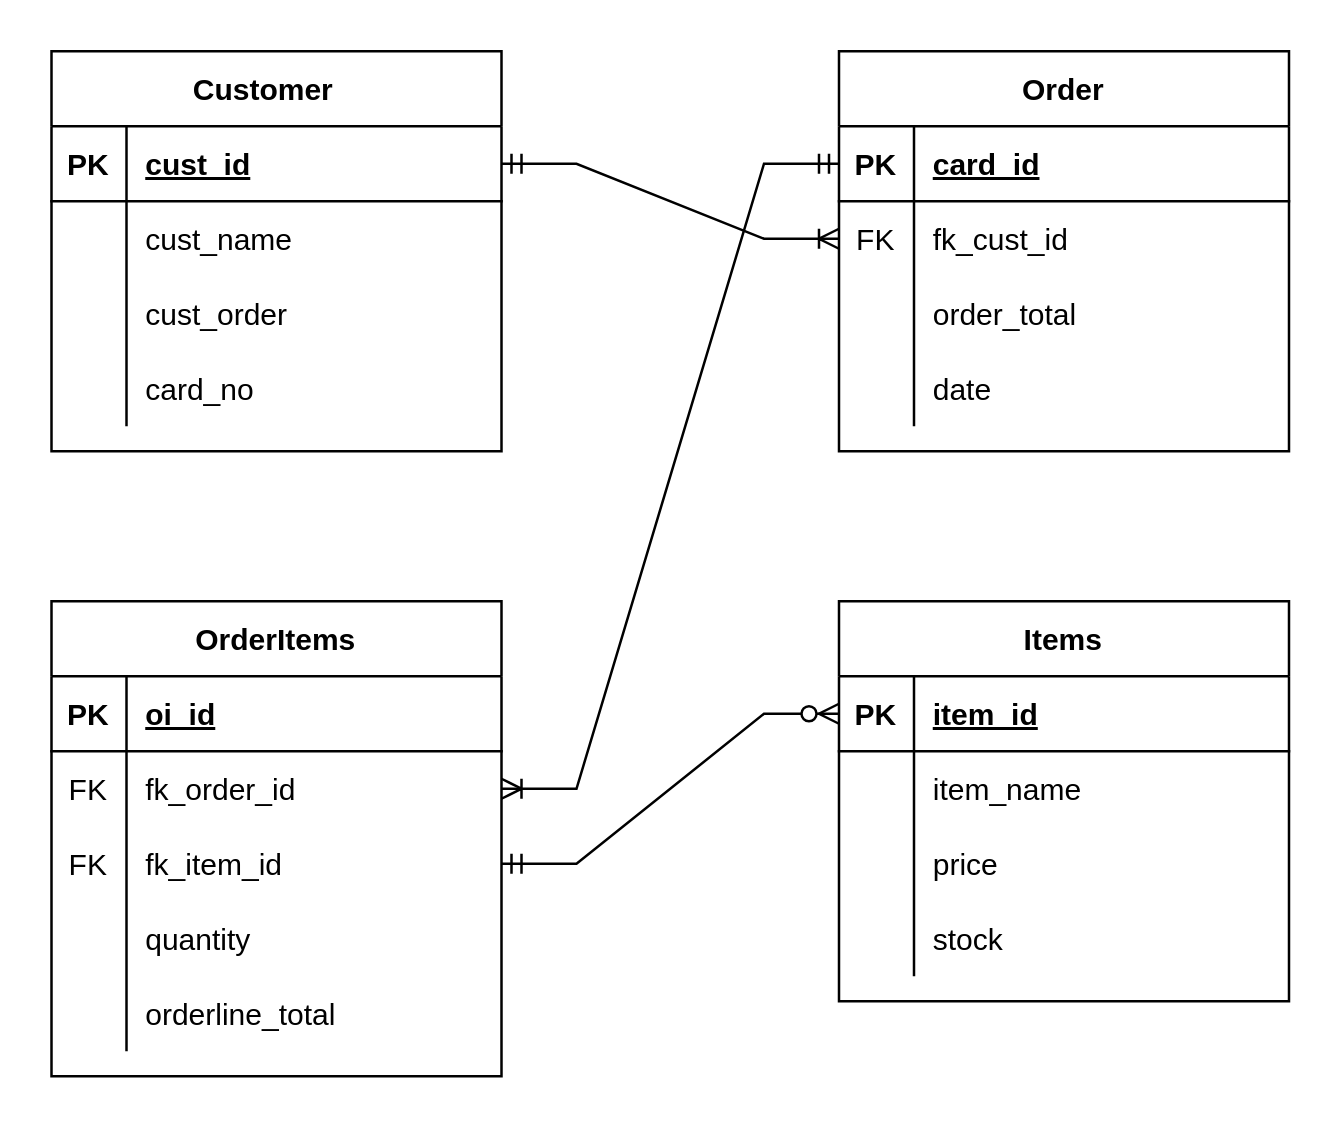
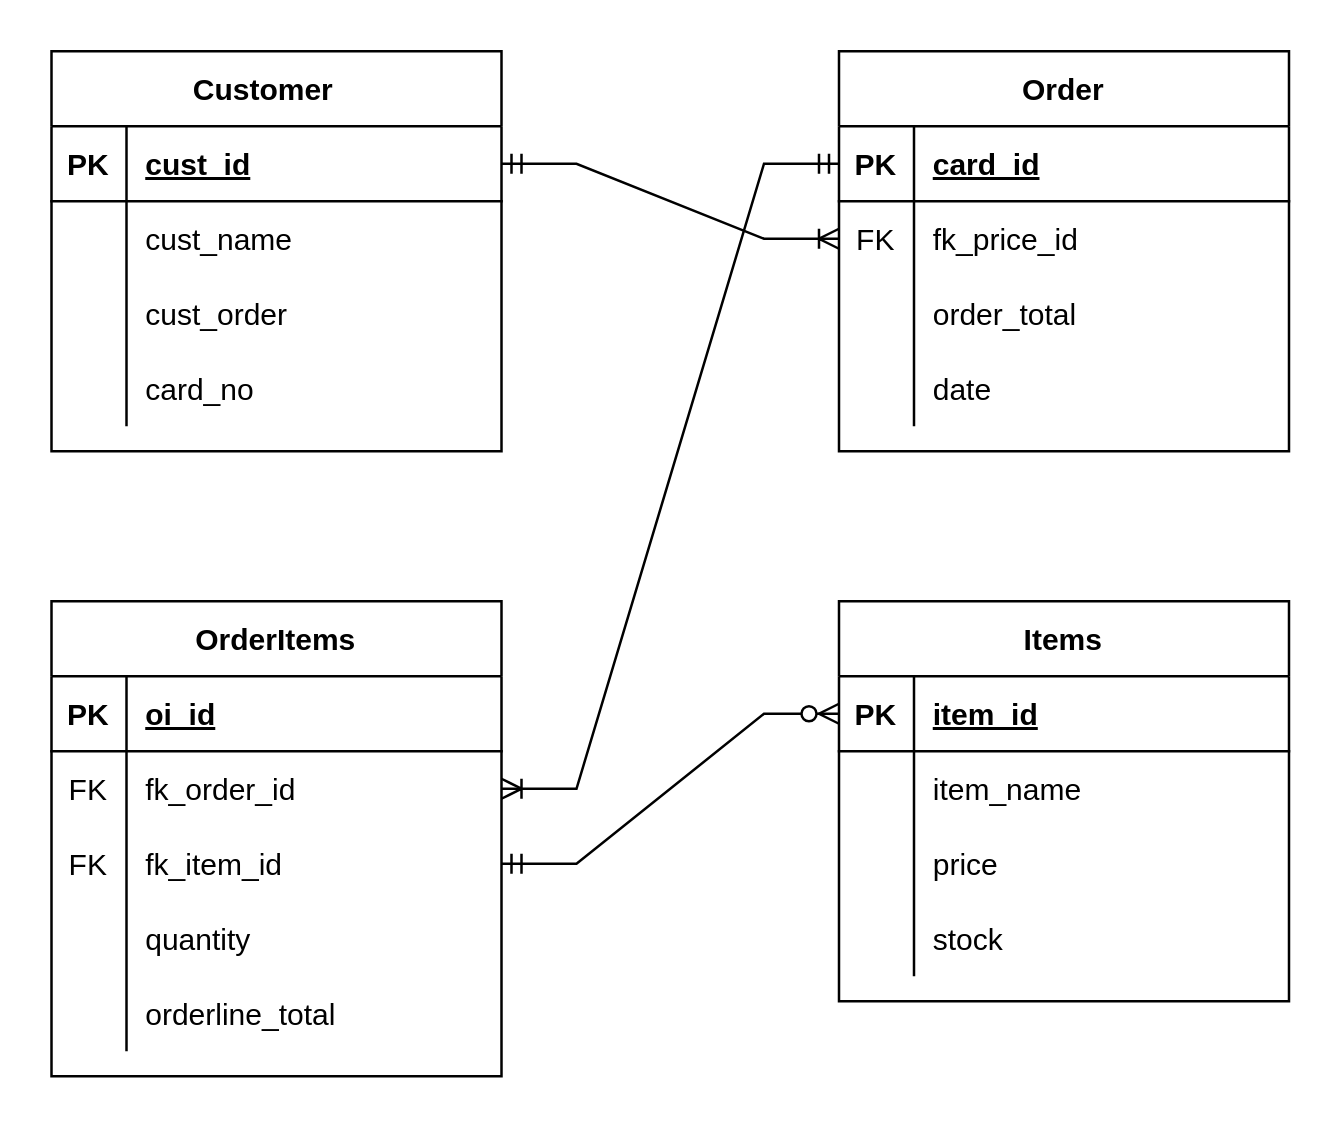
(1013, 240) -> (1017, 240)
